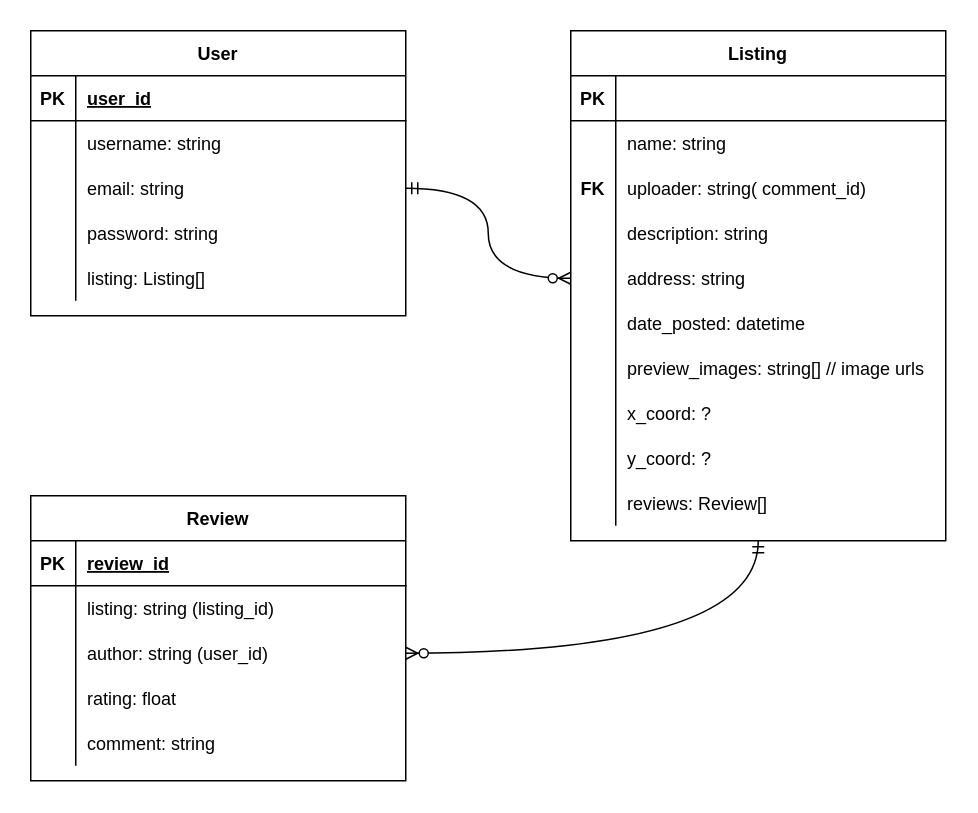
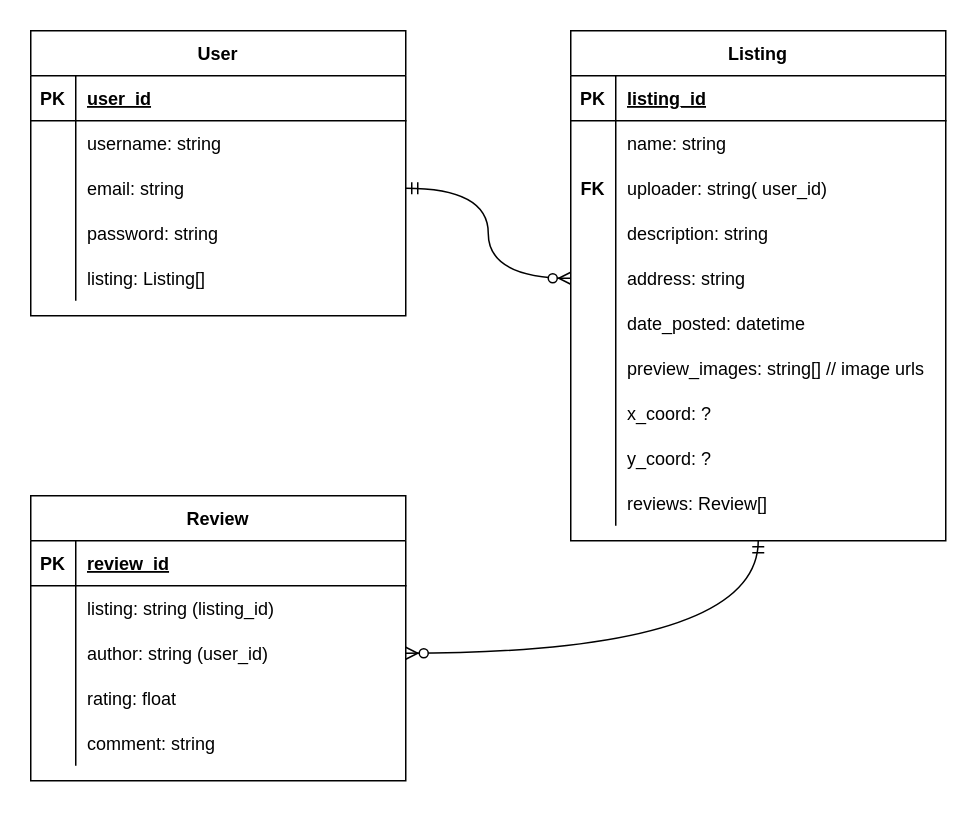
none -> (781, 98)
(759, 189) -> (744, 189)
